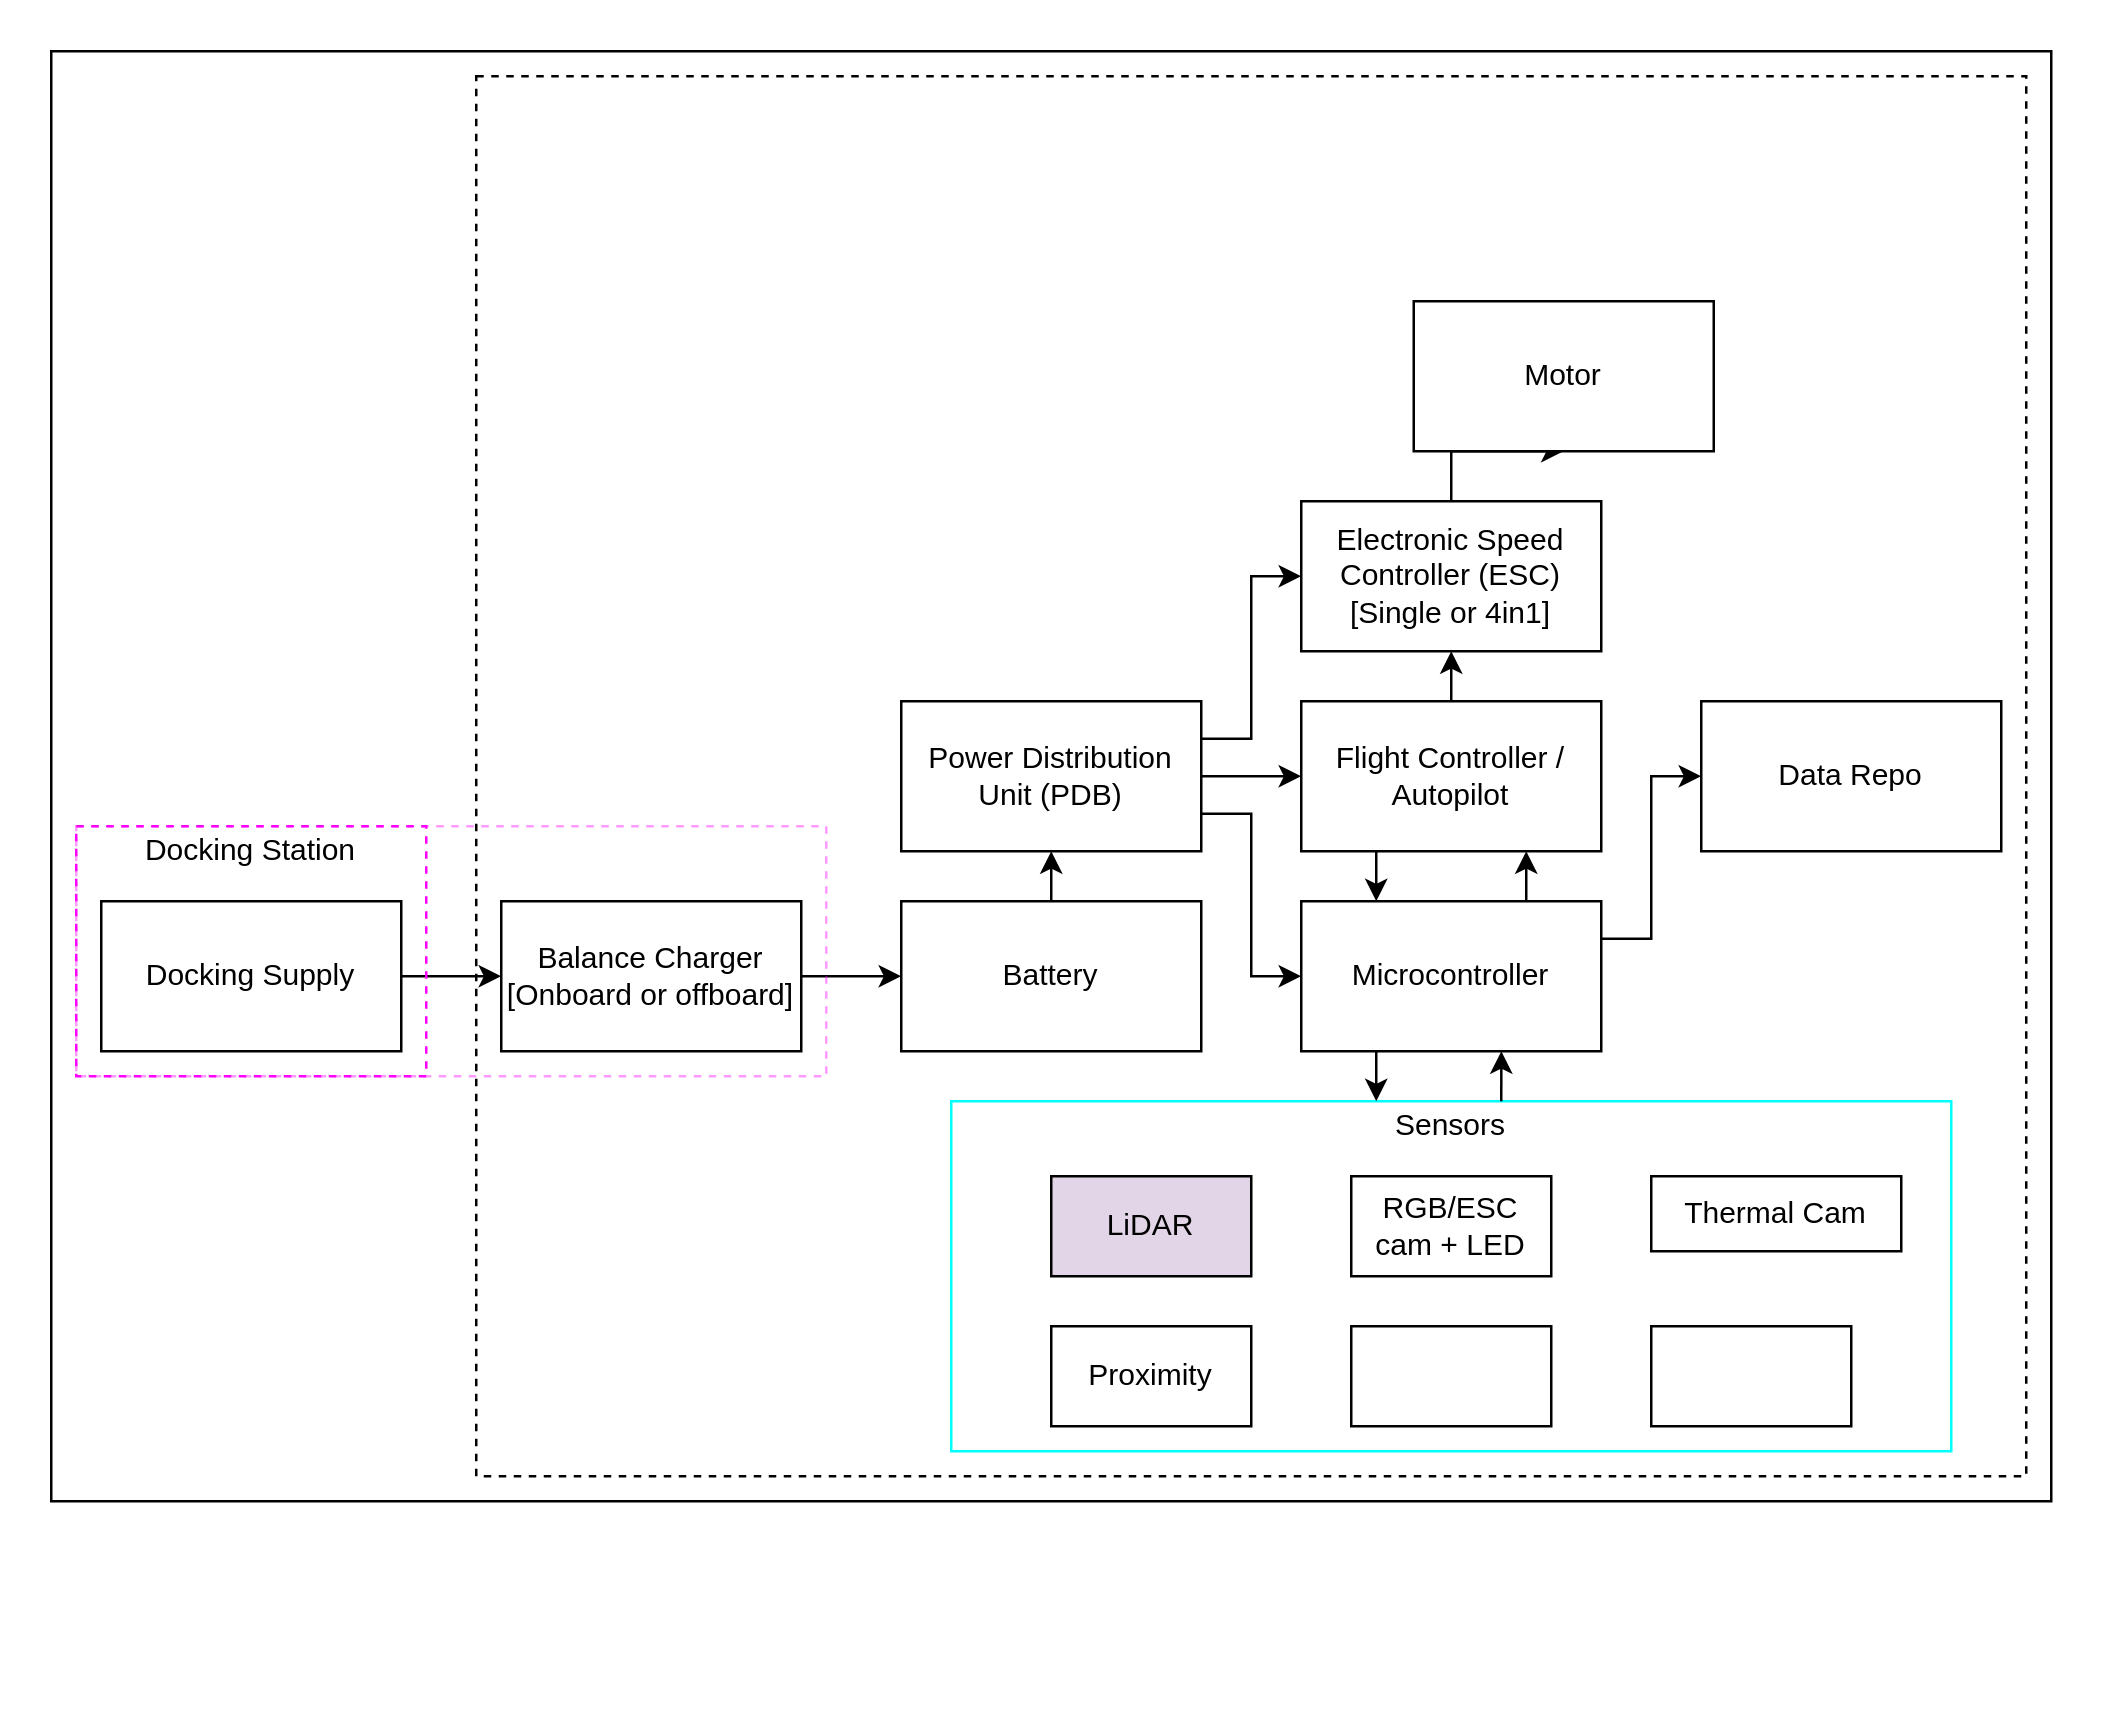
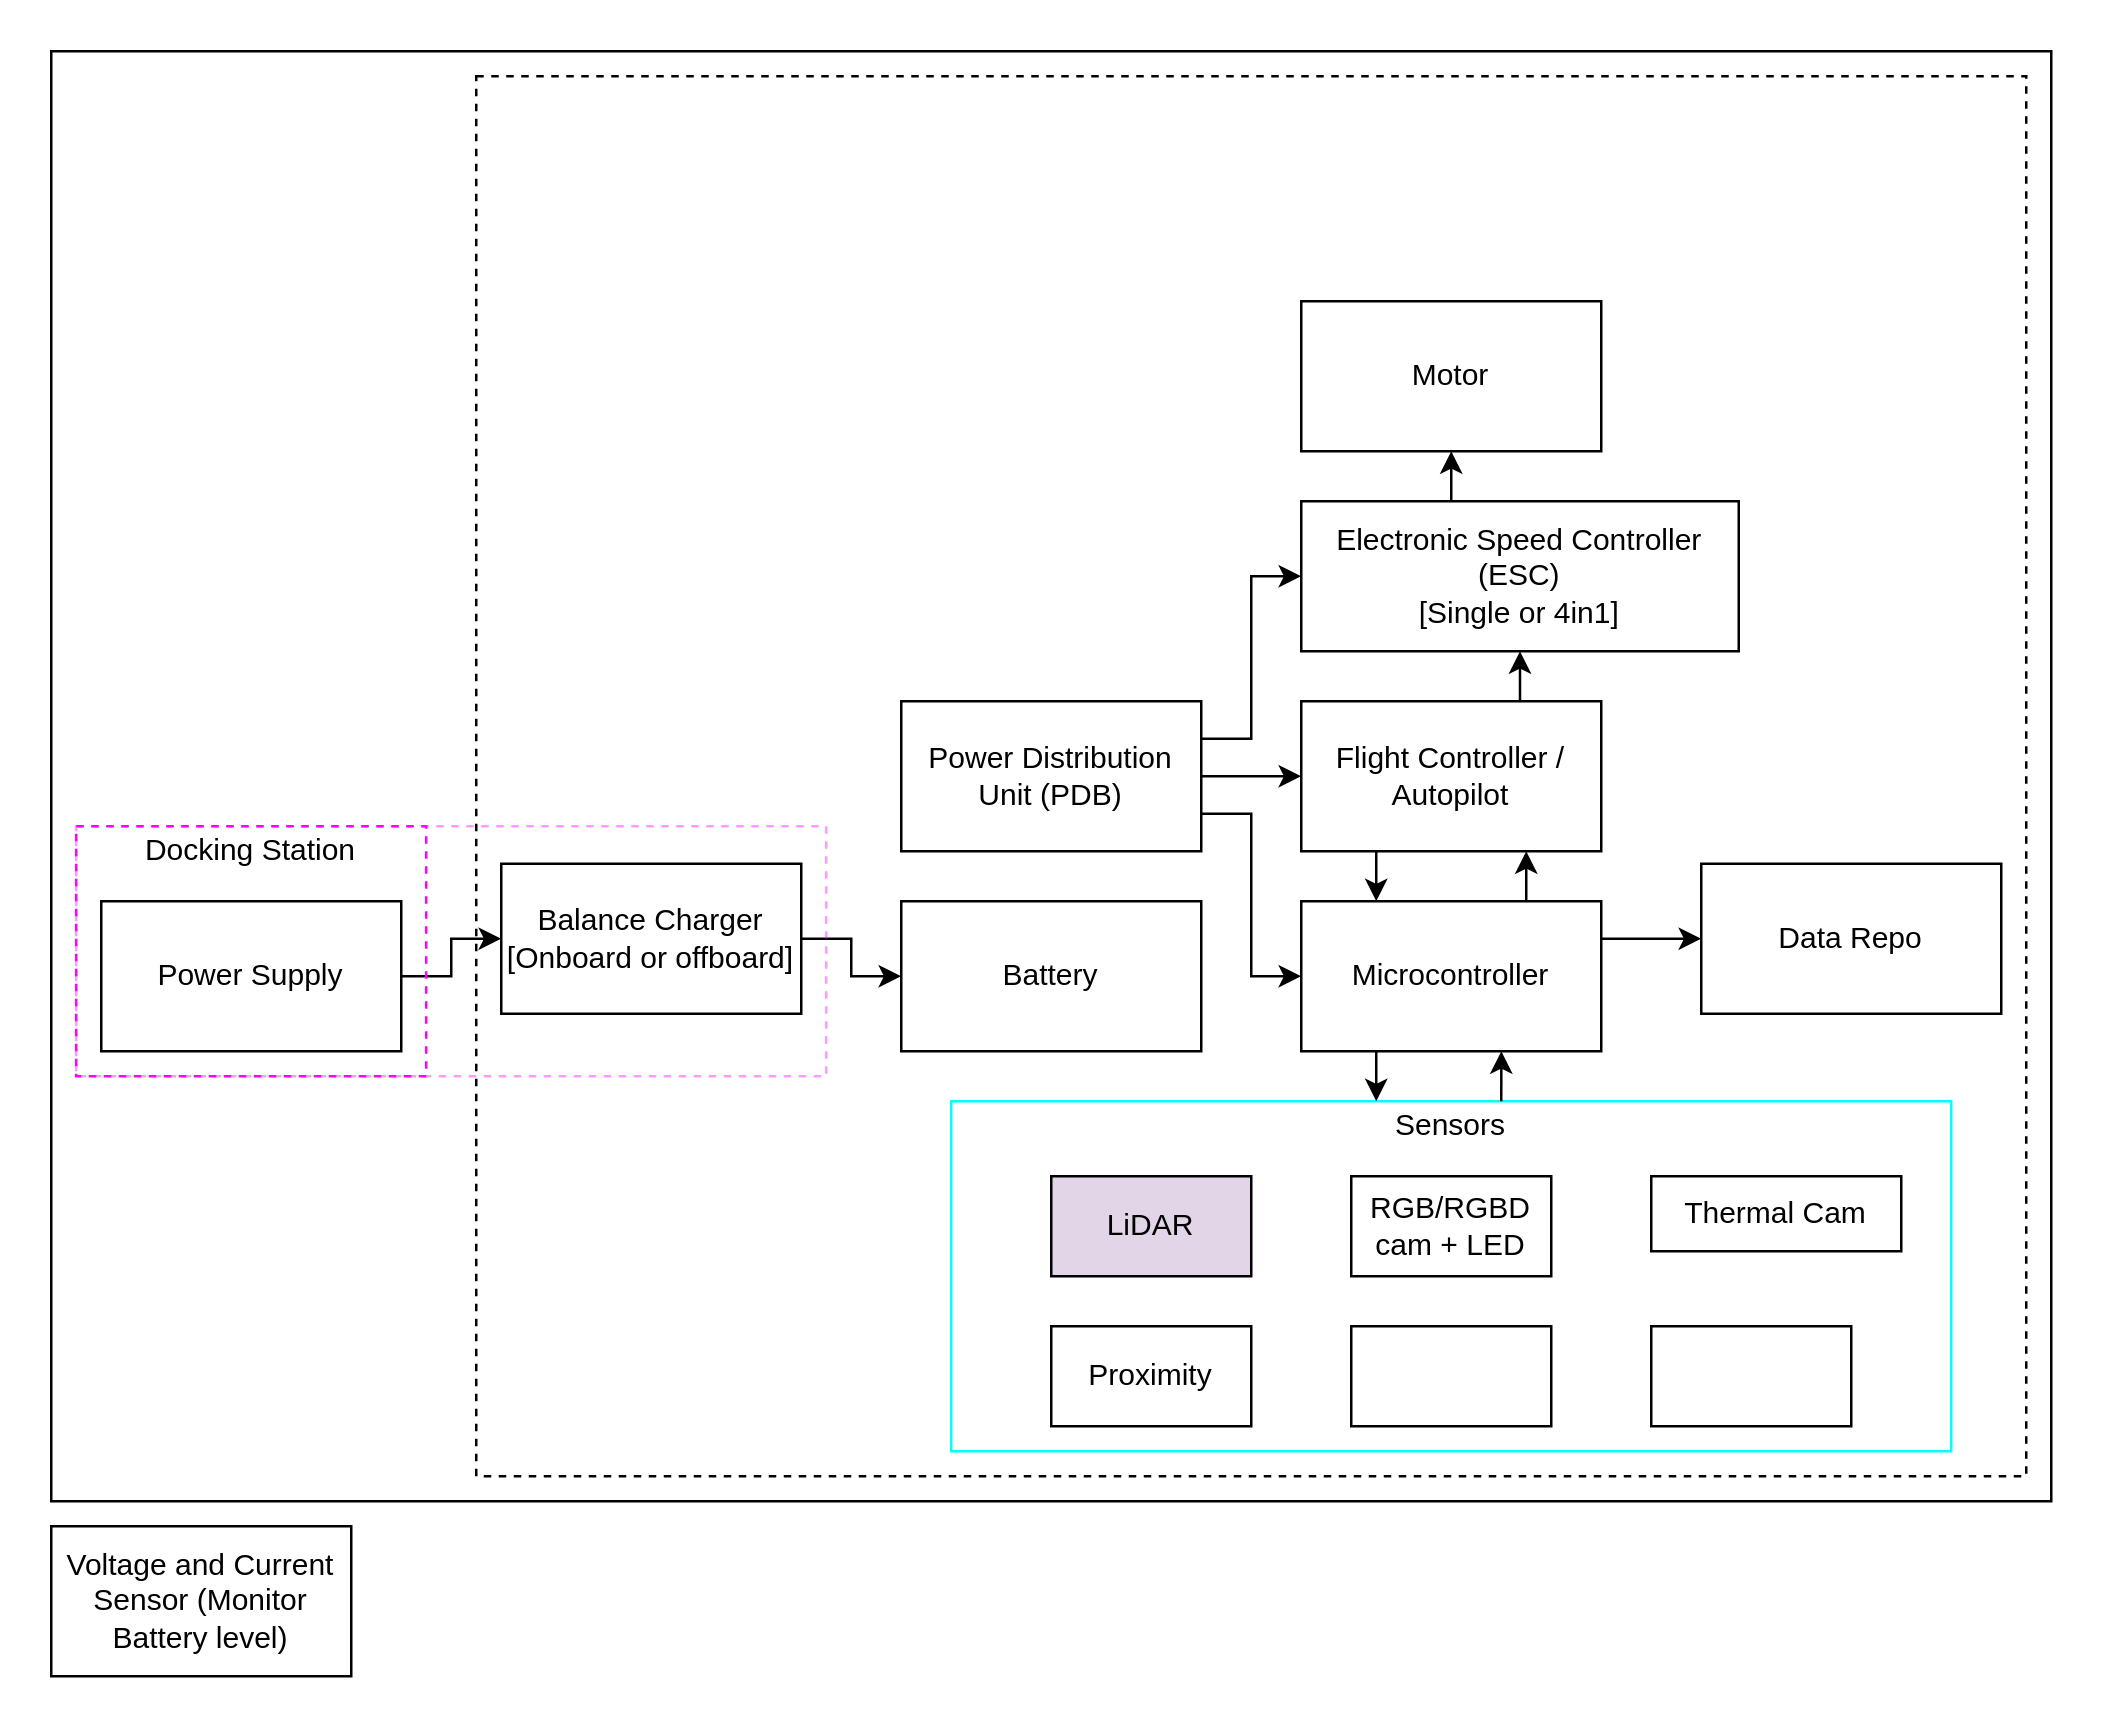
(1564, 376) -> (1451, 376)
(1451, 576) -> (1520, 576)
(1851, 776) -> (1851, 939)
(1051, 884) -> none
(251, 976) -> (251, 976)
(651, 976) -> (651, 939)
(1451, 1226) -> (1451, 1226)
none -> (201, 1601)
